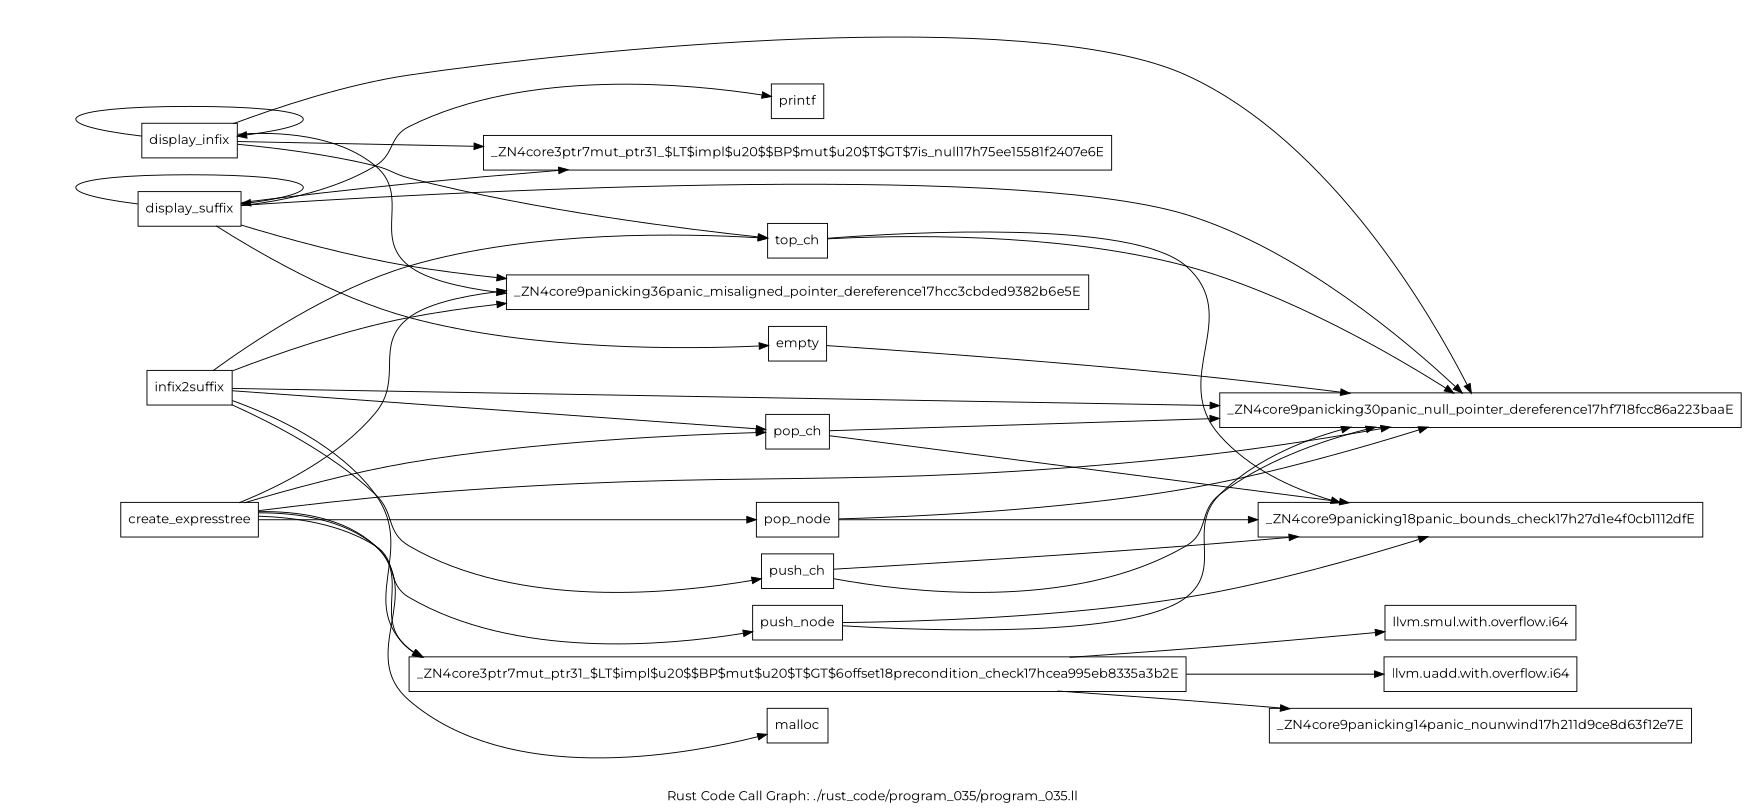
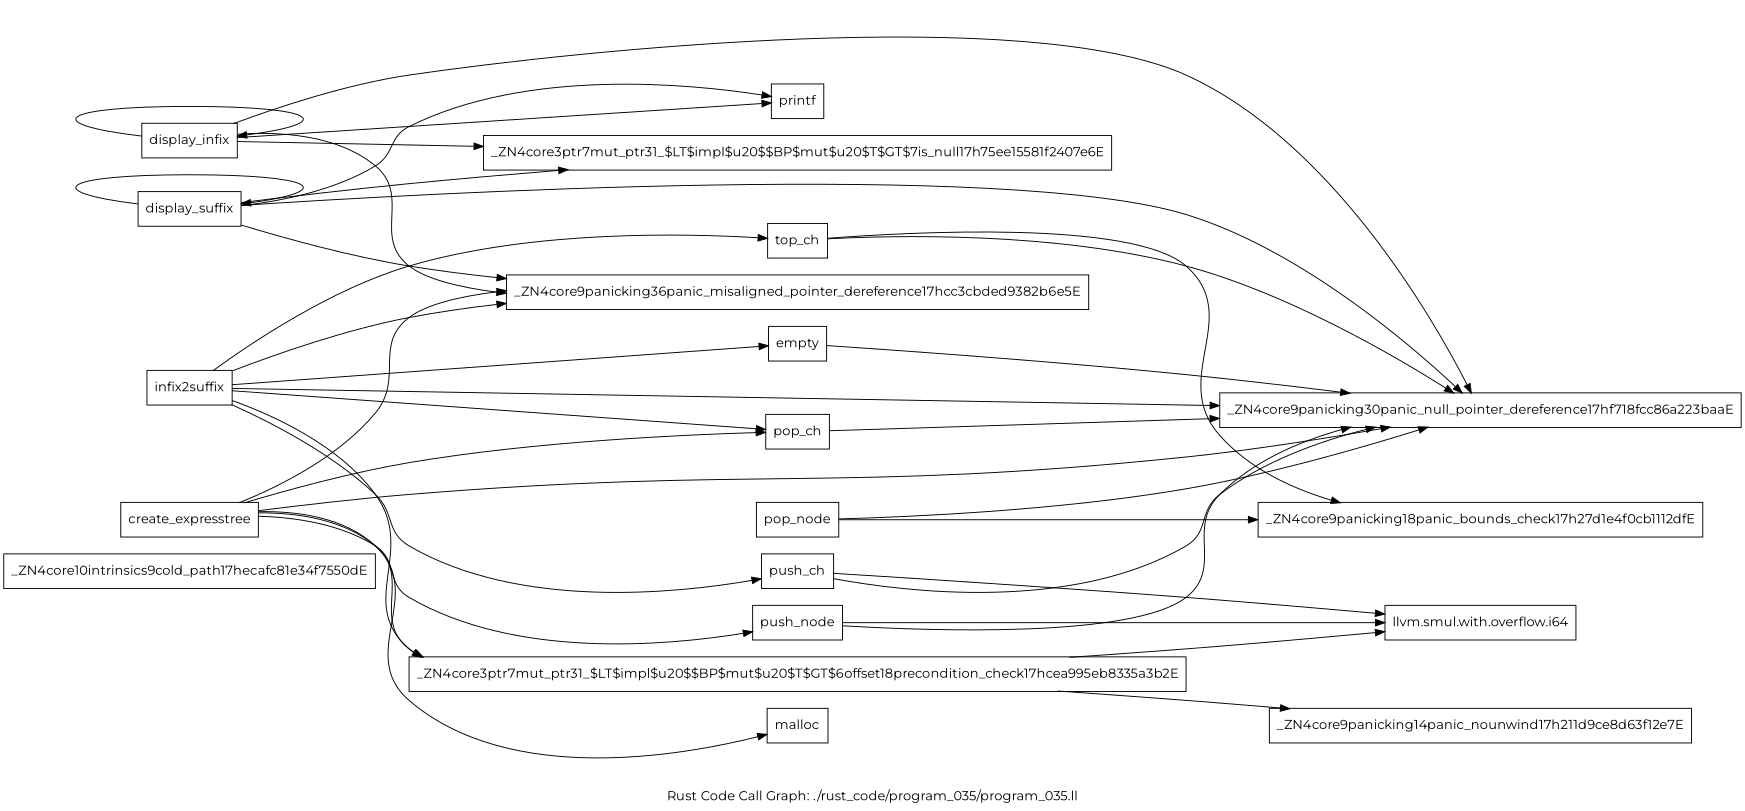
(496, 198) -> (499, 121)
(476, 332) -> (496, 366)
(1110, 472) -> none
(503, 520) -> none
(1061, 555) -> (1105, 591)
none -> (190, 571)
(1134, 605) -> (1136, 623)
(1480, 674) -> none
